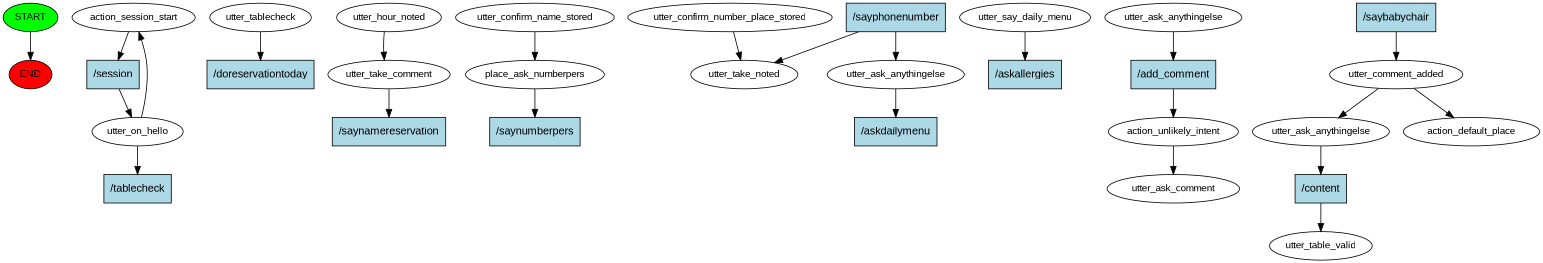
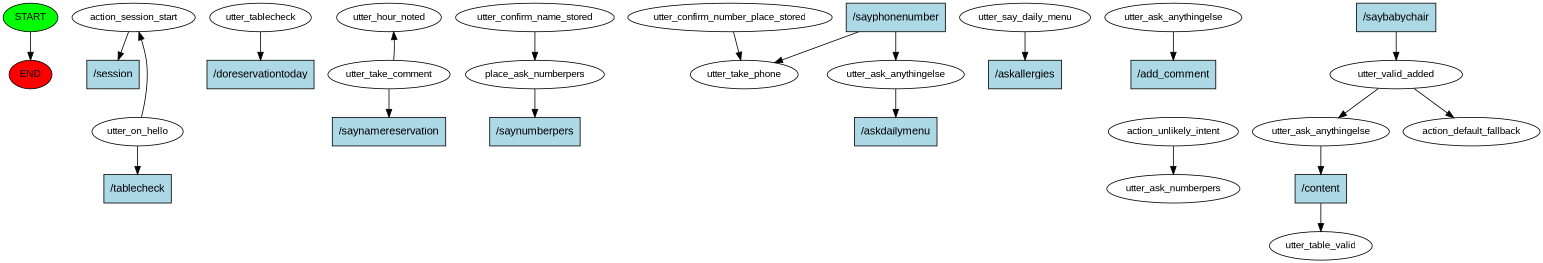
(384, 42) -> (394, 50)
(744, 75) -> (744, 75)
(1396, 75) -> (1396, 75)
(1173, 99) -> none
(124, 100) -> none
(1472, 132) -> (1472, 132)
(1173, 189) -> (1173, 189)
